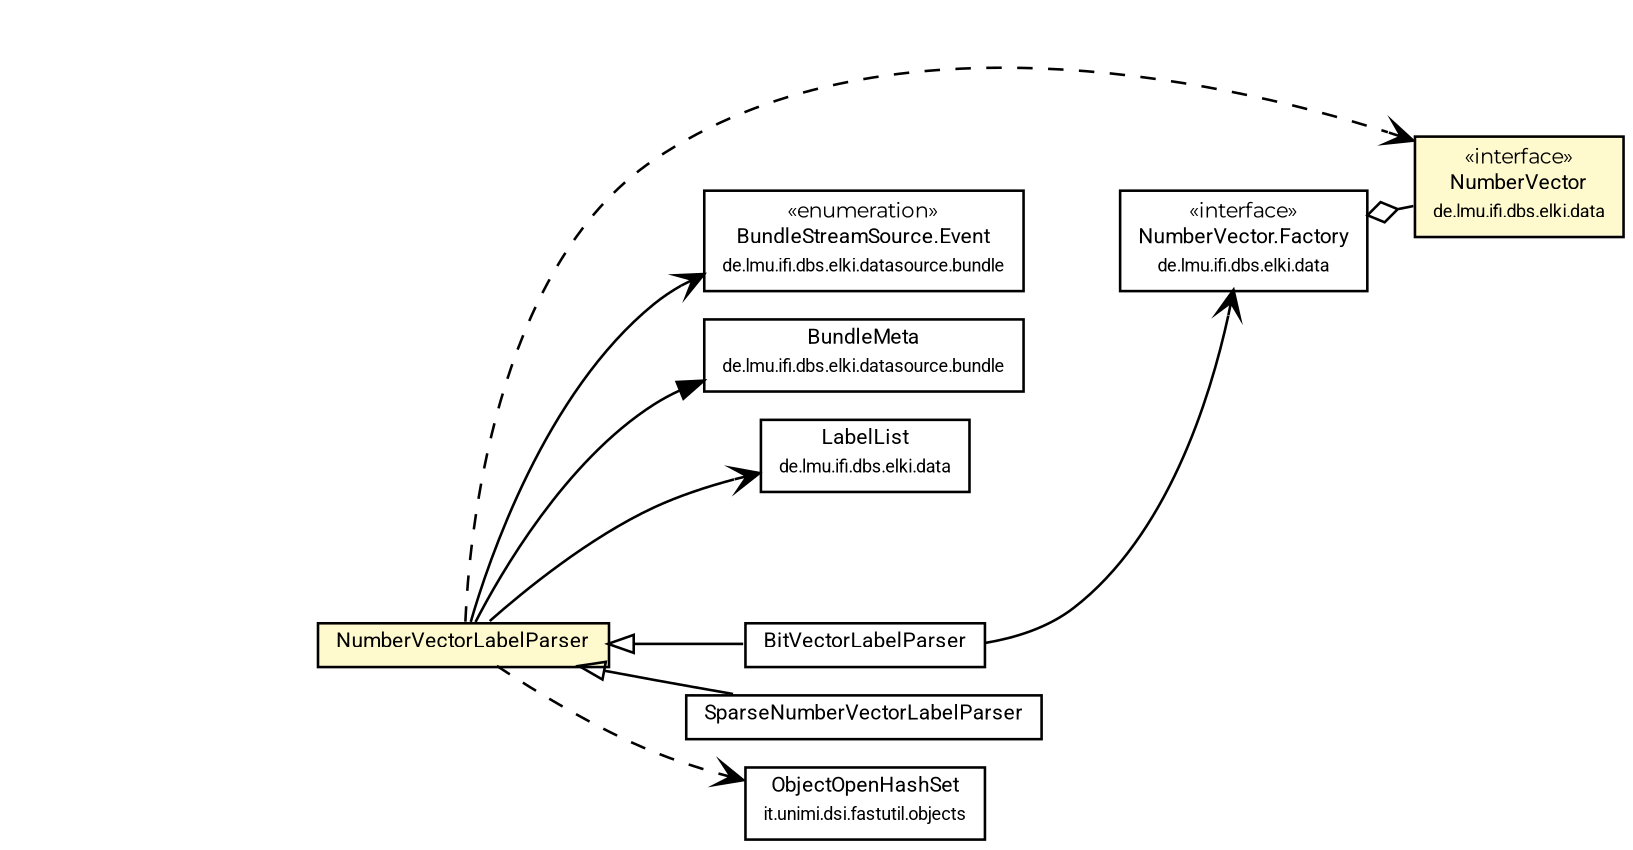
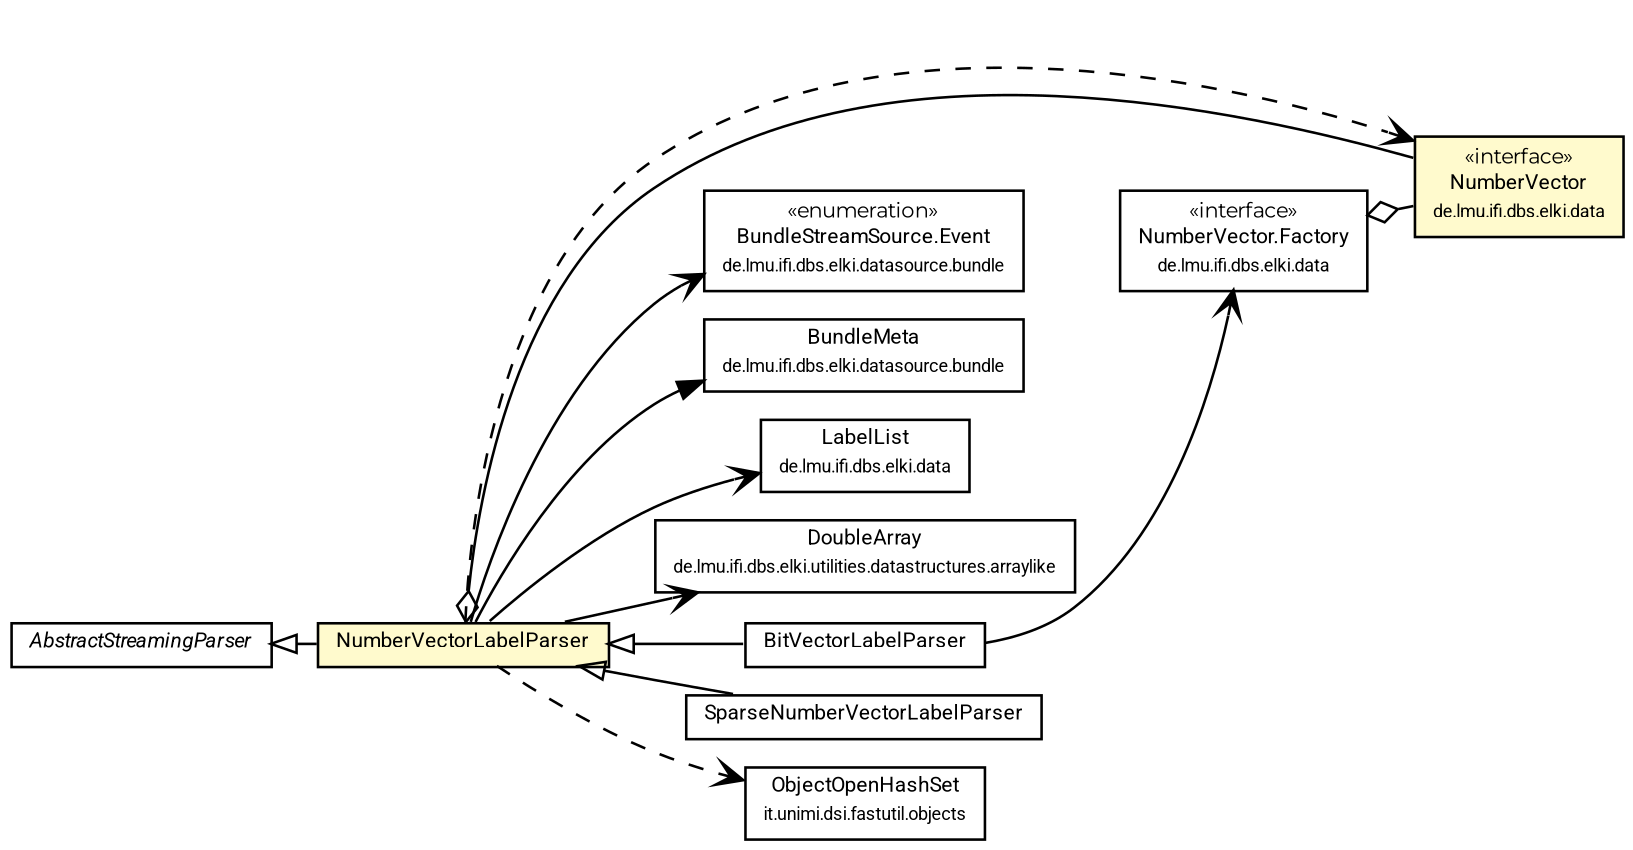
none -> (803, 123)
none -> (864, 556)
none -> (140, 644)
